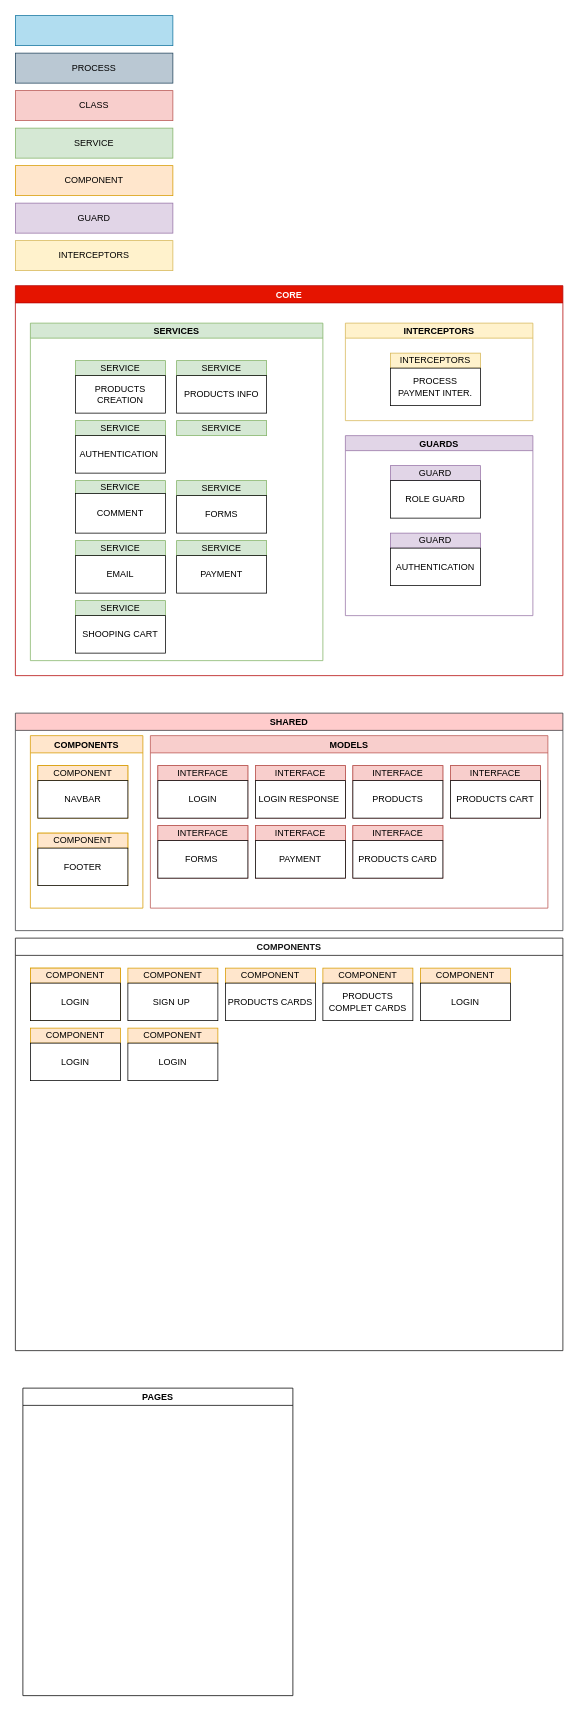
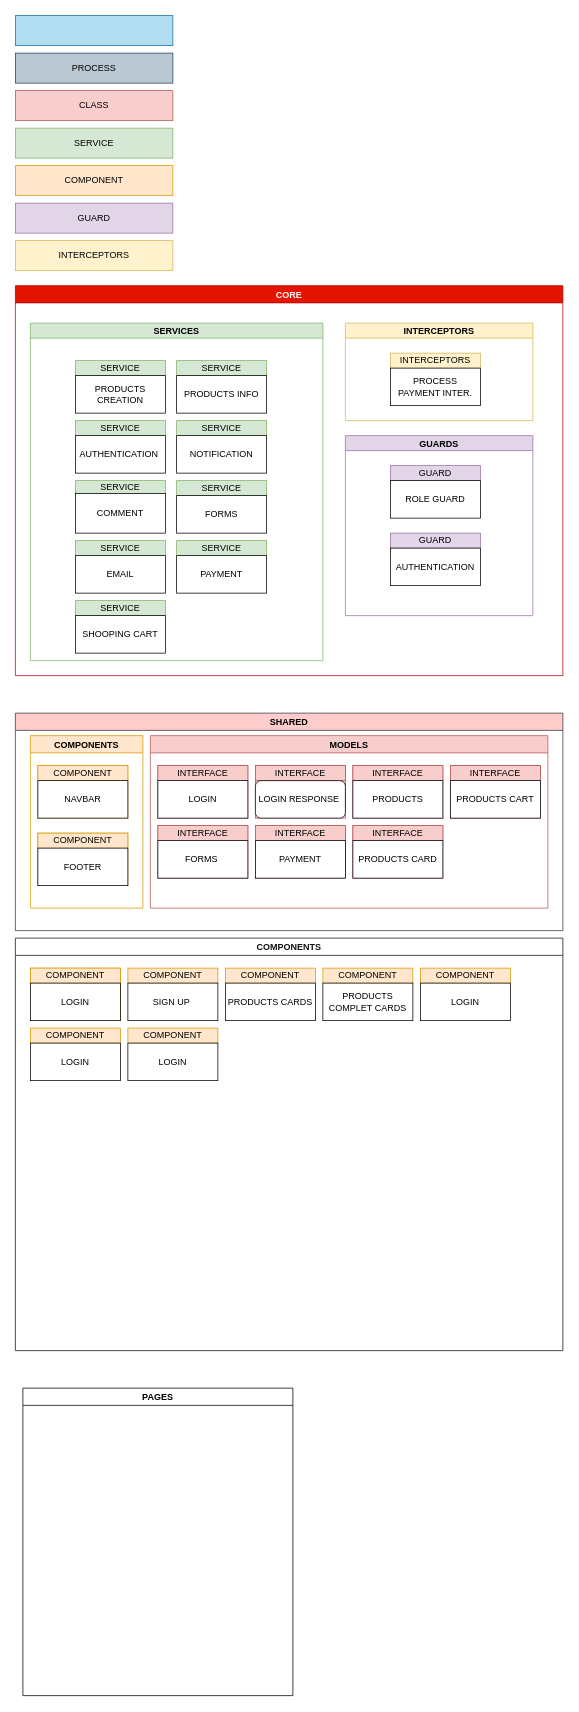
none -> (222, 454)
(300, 799) -> (300, 799)
